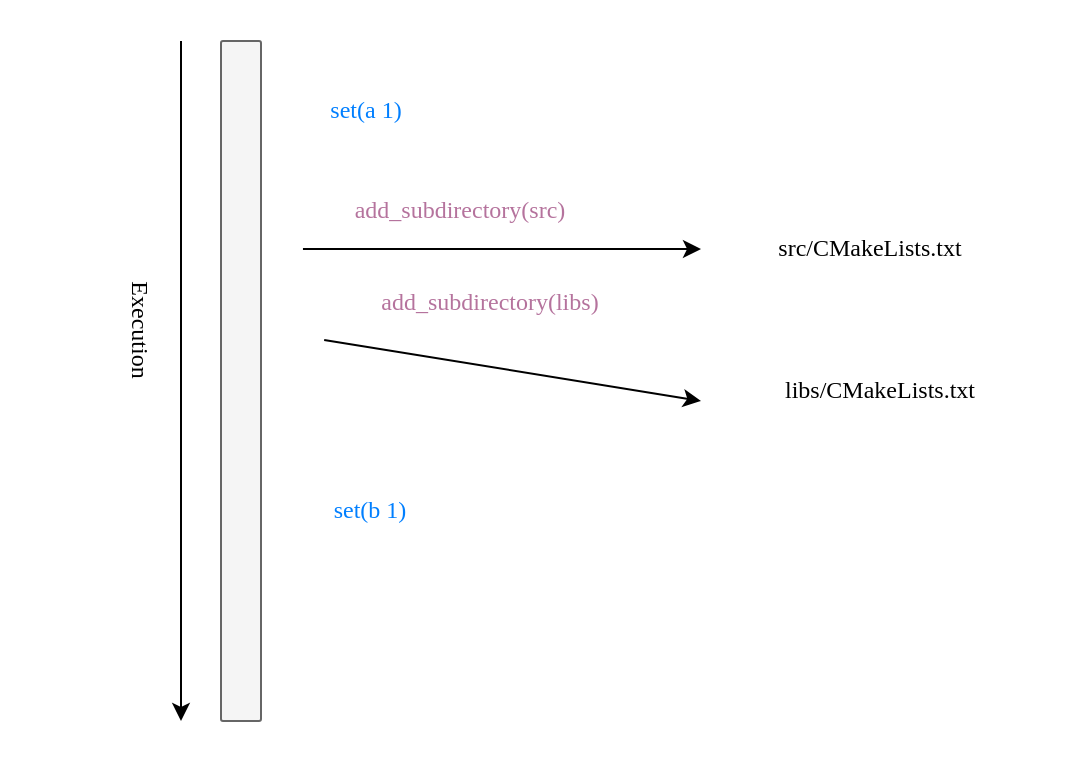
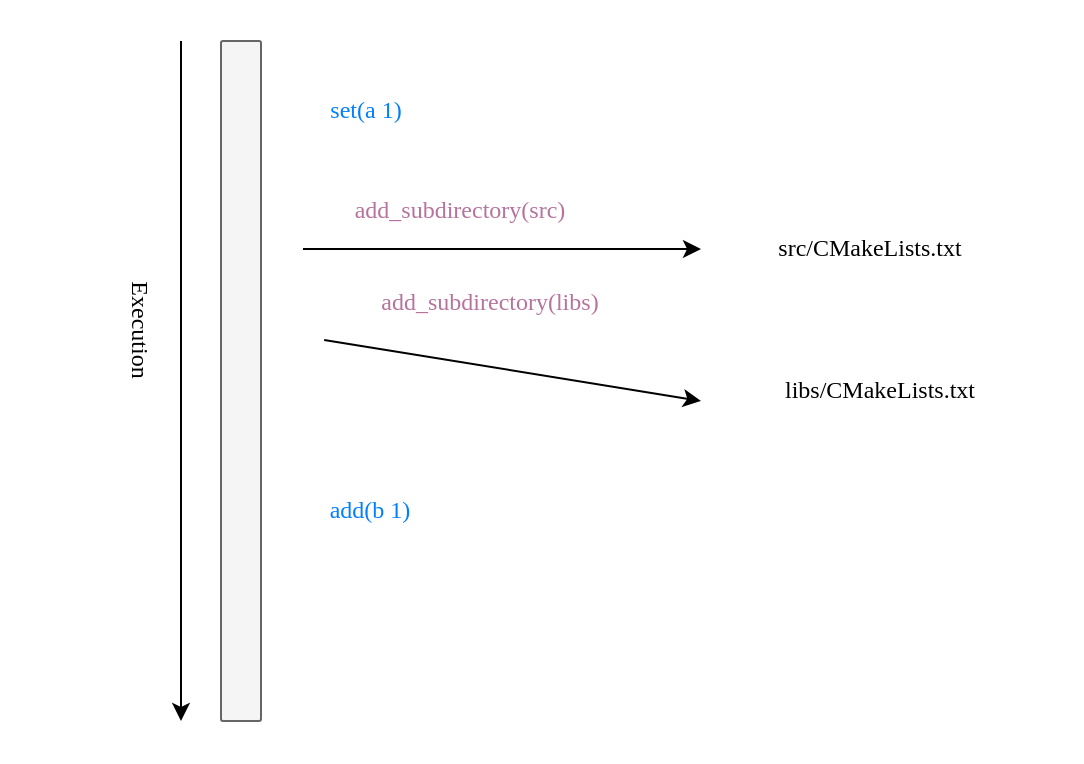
(371, 511) -> (371, 511)
